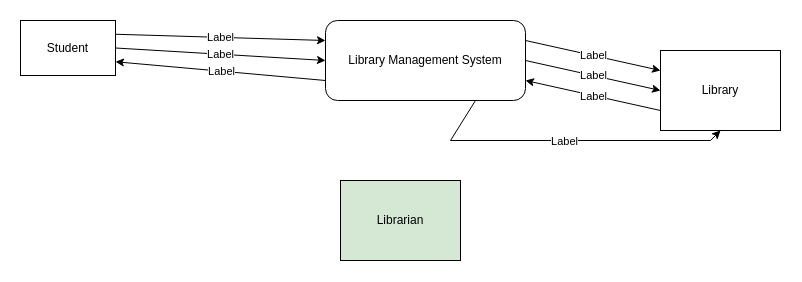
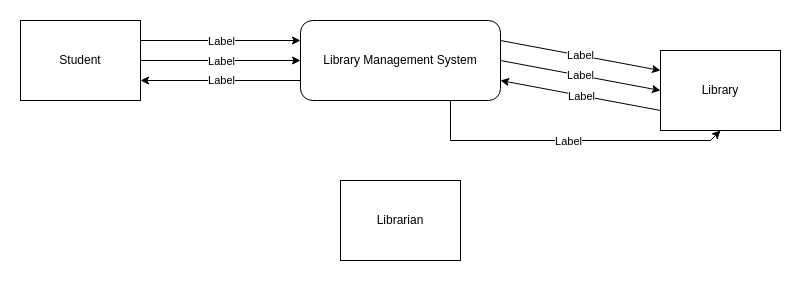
(68, 48) -> (81, 61)
(426, 61) -> (401, 61)
(401, 221) -> (401, 221)
